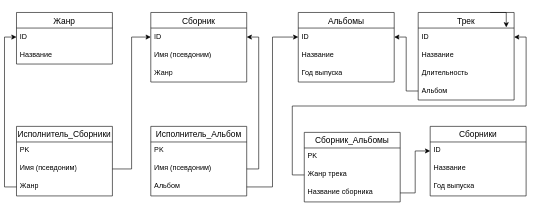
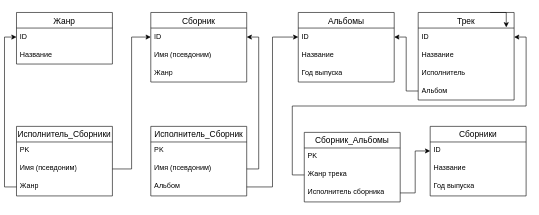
(446, 72) -> (444, 72)
(199, 135) -> (199, 135)
(341, 192) -> (347, 192)
